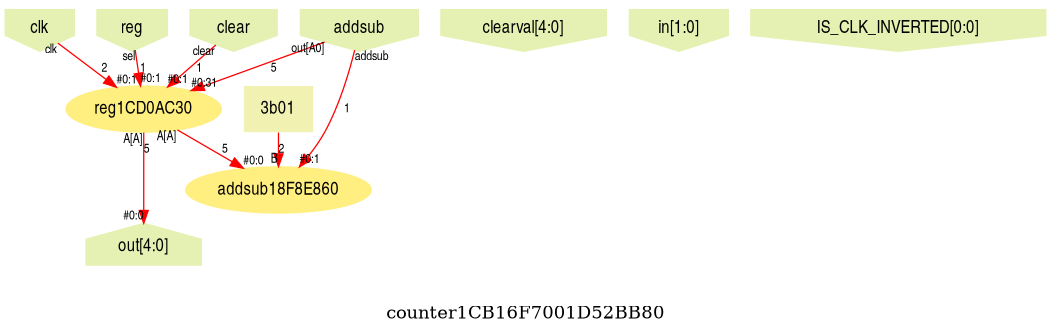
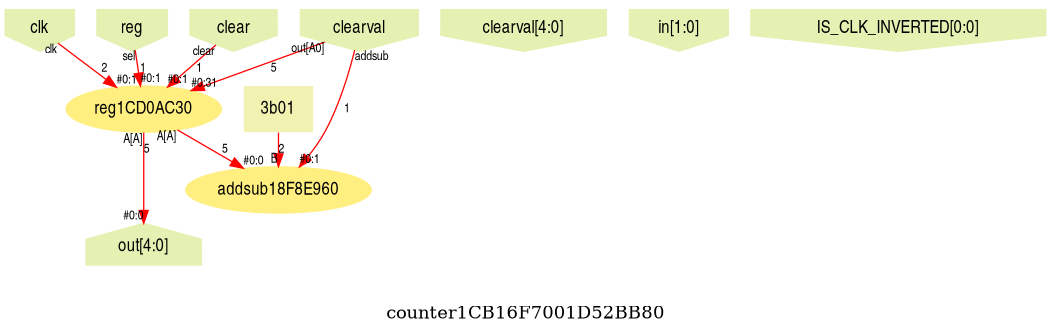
(359, 28) -> (359, 28)
(278, 190) -> (278, 190)
